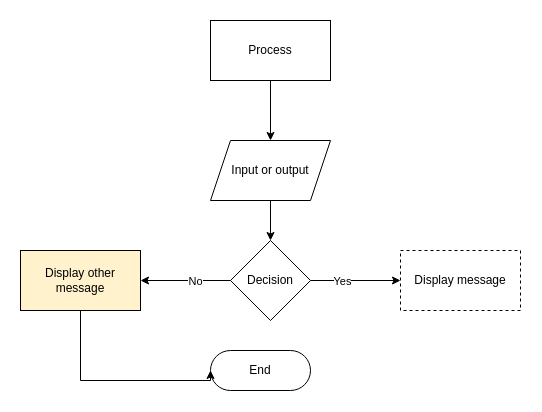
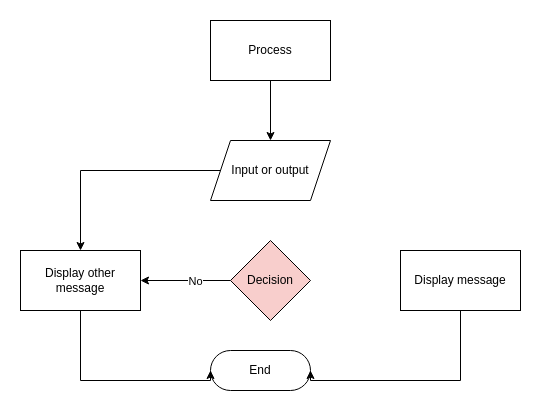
(271, 217) -> (115, 171)
(81, 281) -> (81, 281)
(271, 281) -> (271, 281)
(352, 281) -> none
(461, 281) -> (461, 281)
none -> (420, 381)
